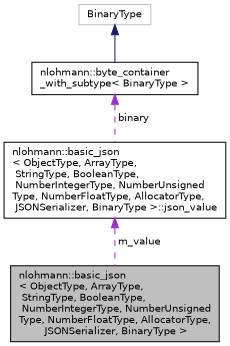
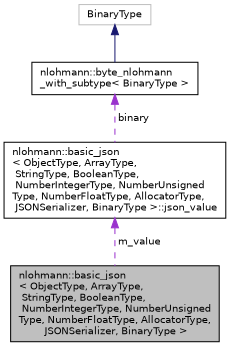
(115, 78) -> (115, 78)
